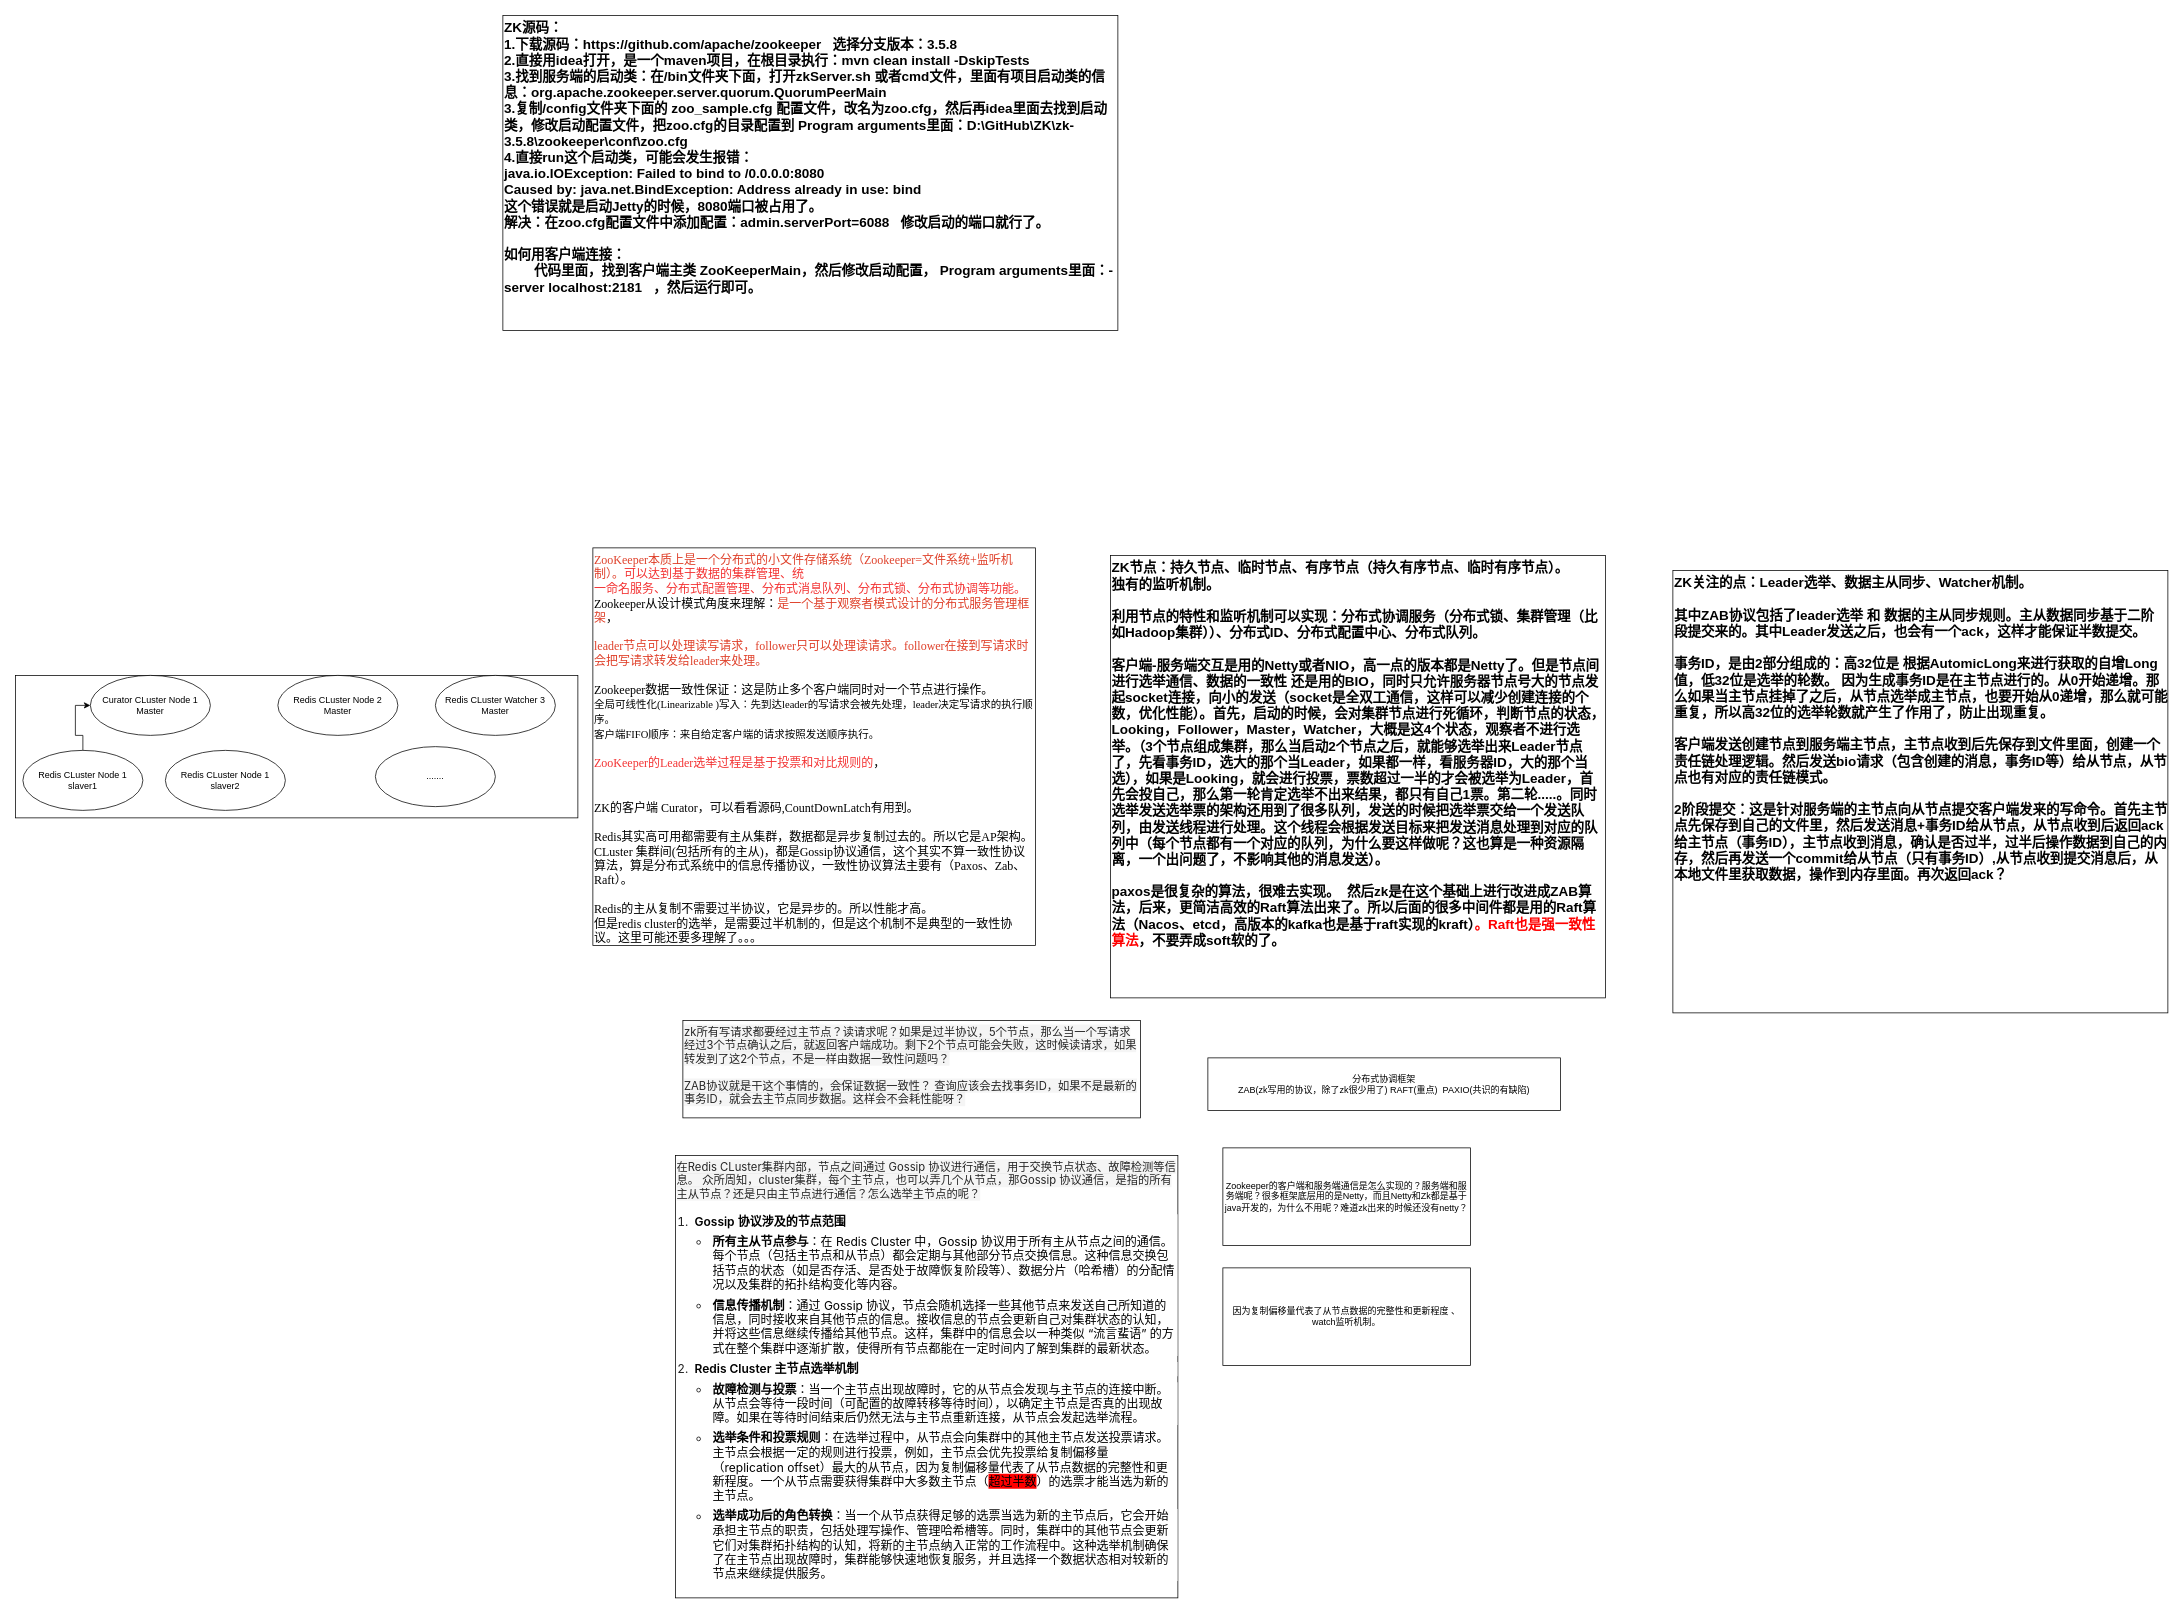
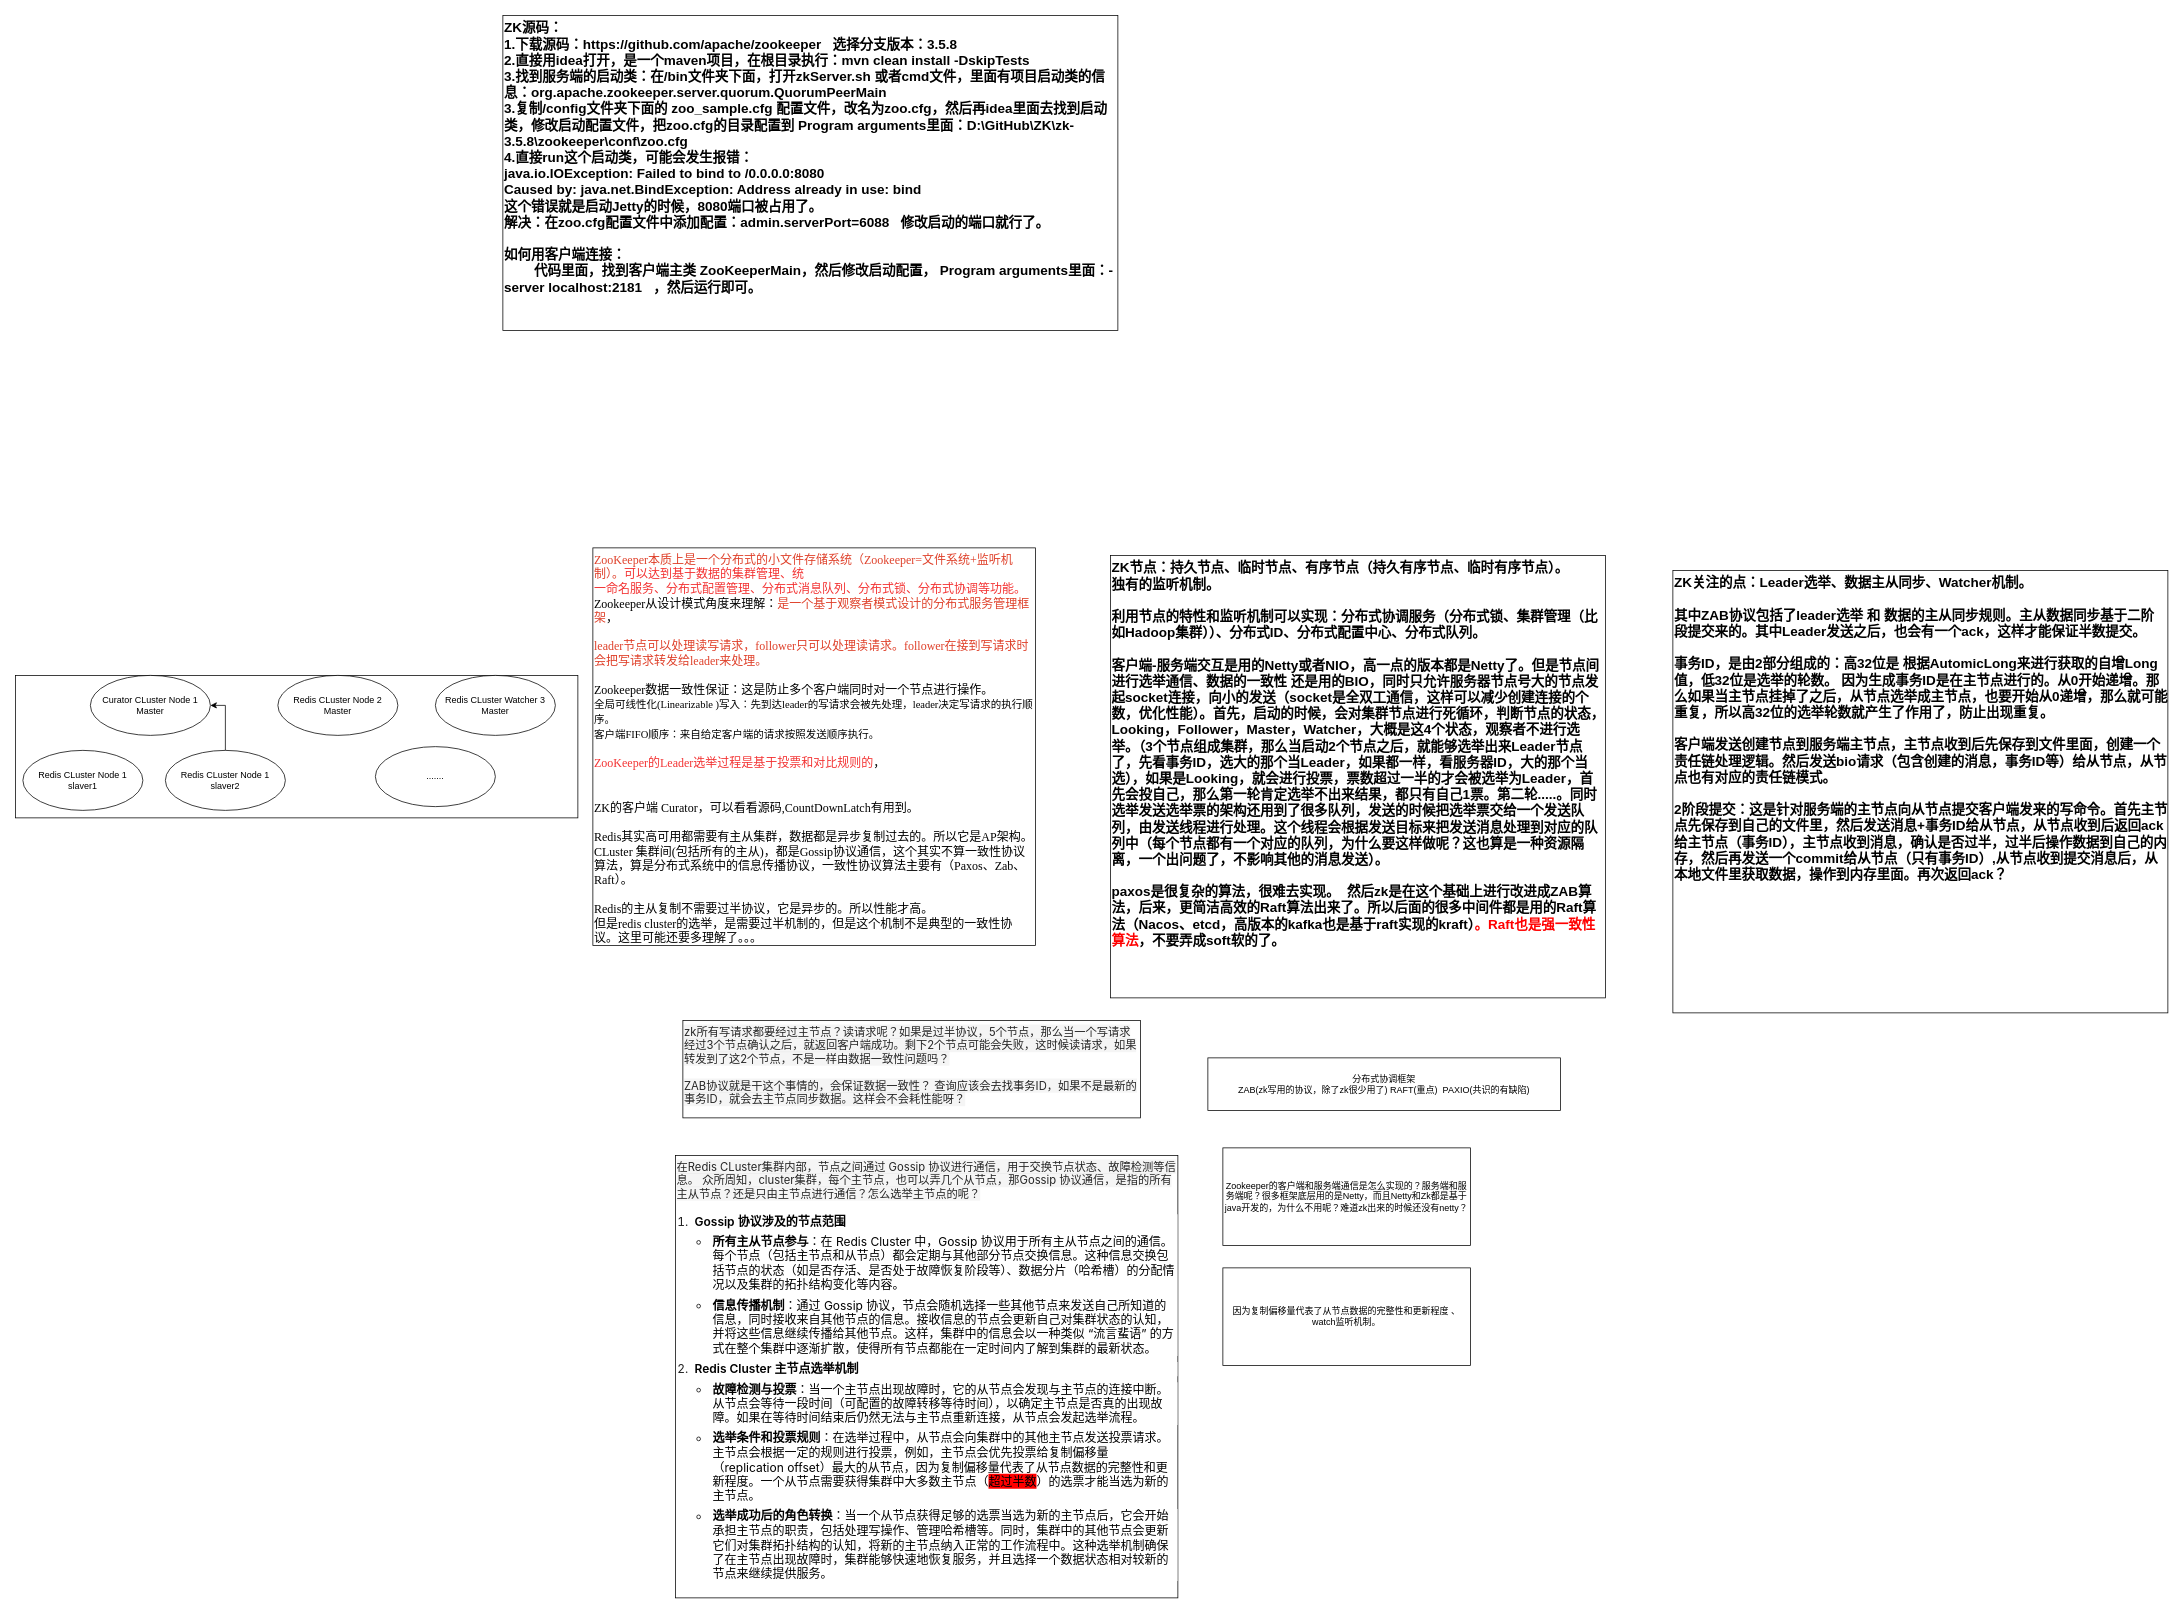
(75, 720) -> none
none -> (225, 723)
